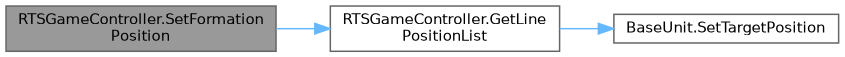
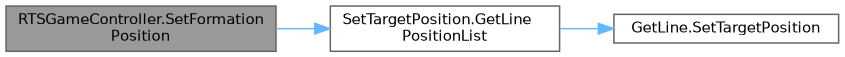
(445, 29) -> (445, 29)
(726, 29) -> (726, 29)
